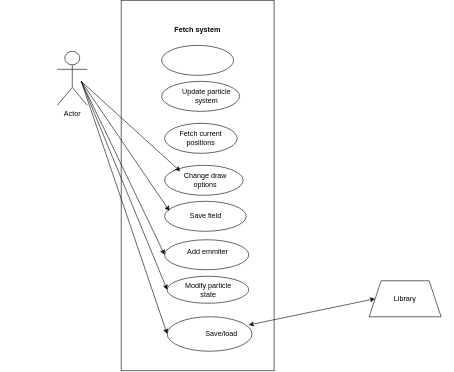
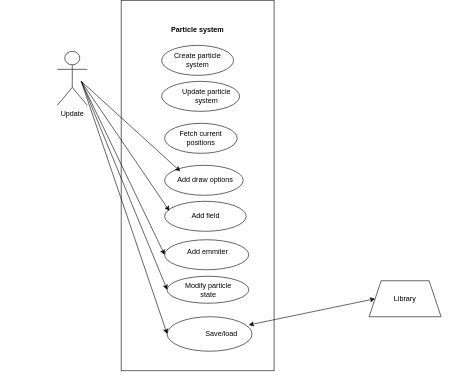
(198, 30) -> (198, 30)
none -> (198, 60)
(73, 114) -> (73, 114)
(206, 180) -> (206, 180)
(206, 216) -> (206, 216)
